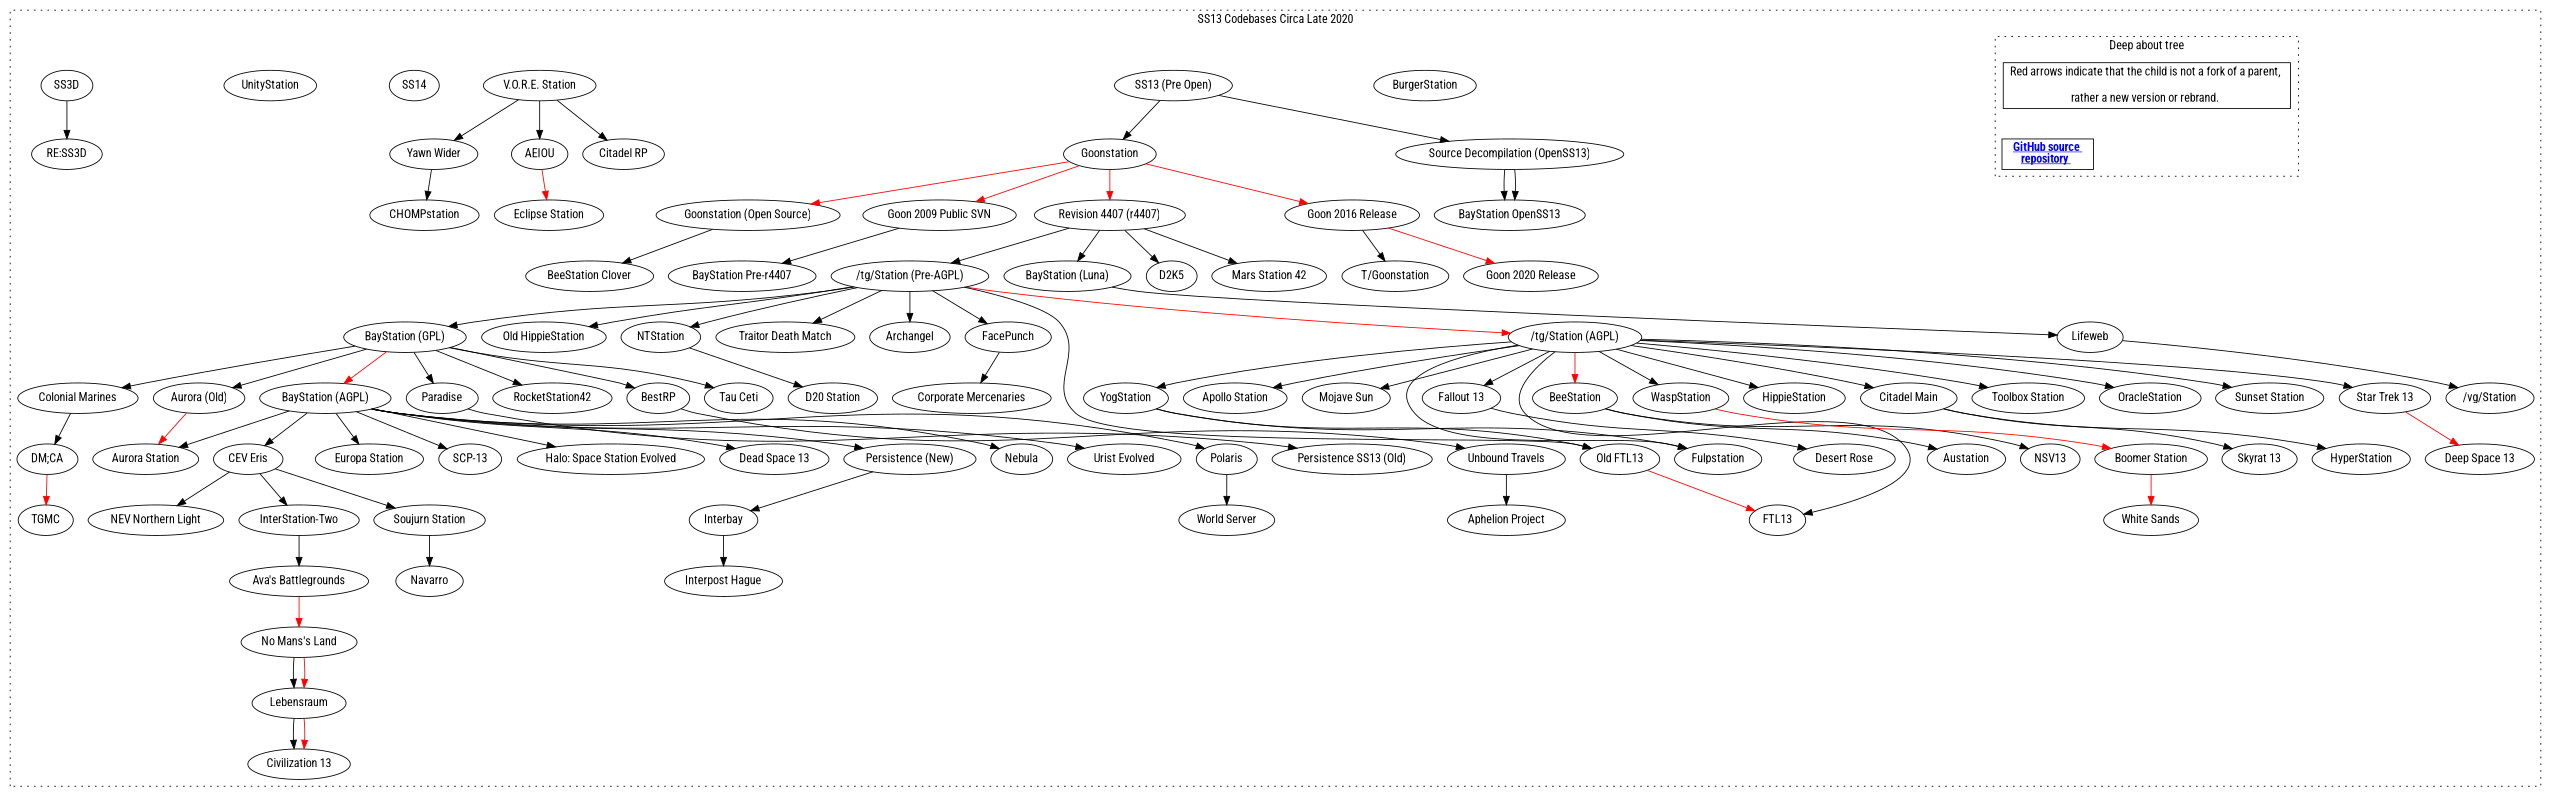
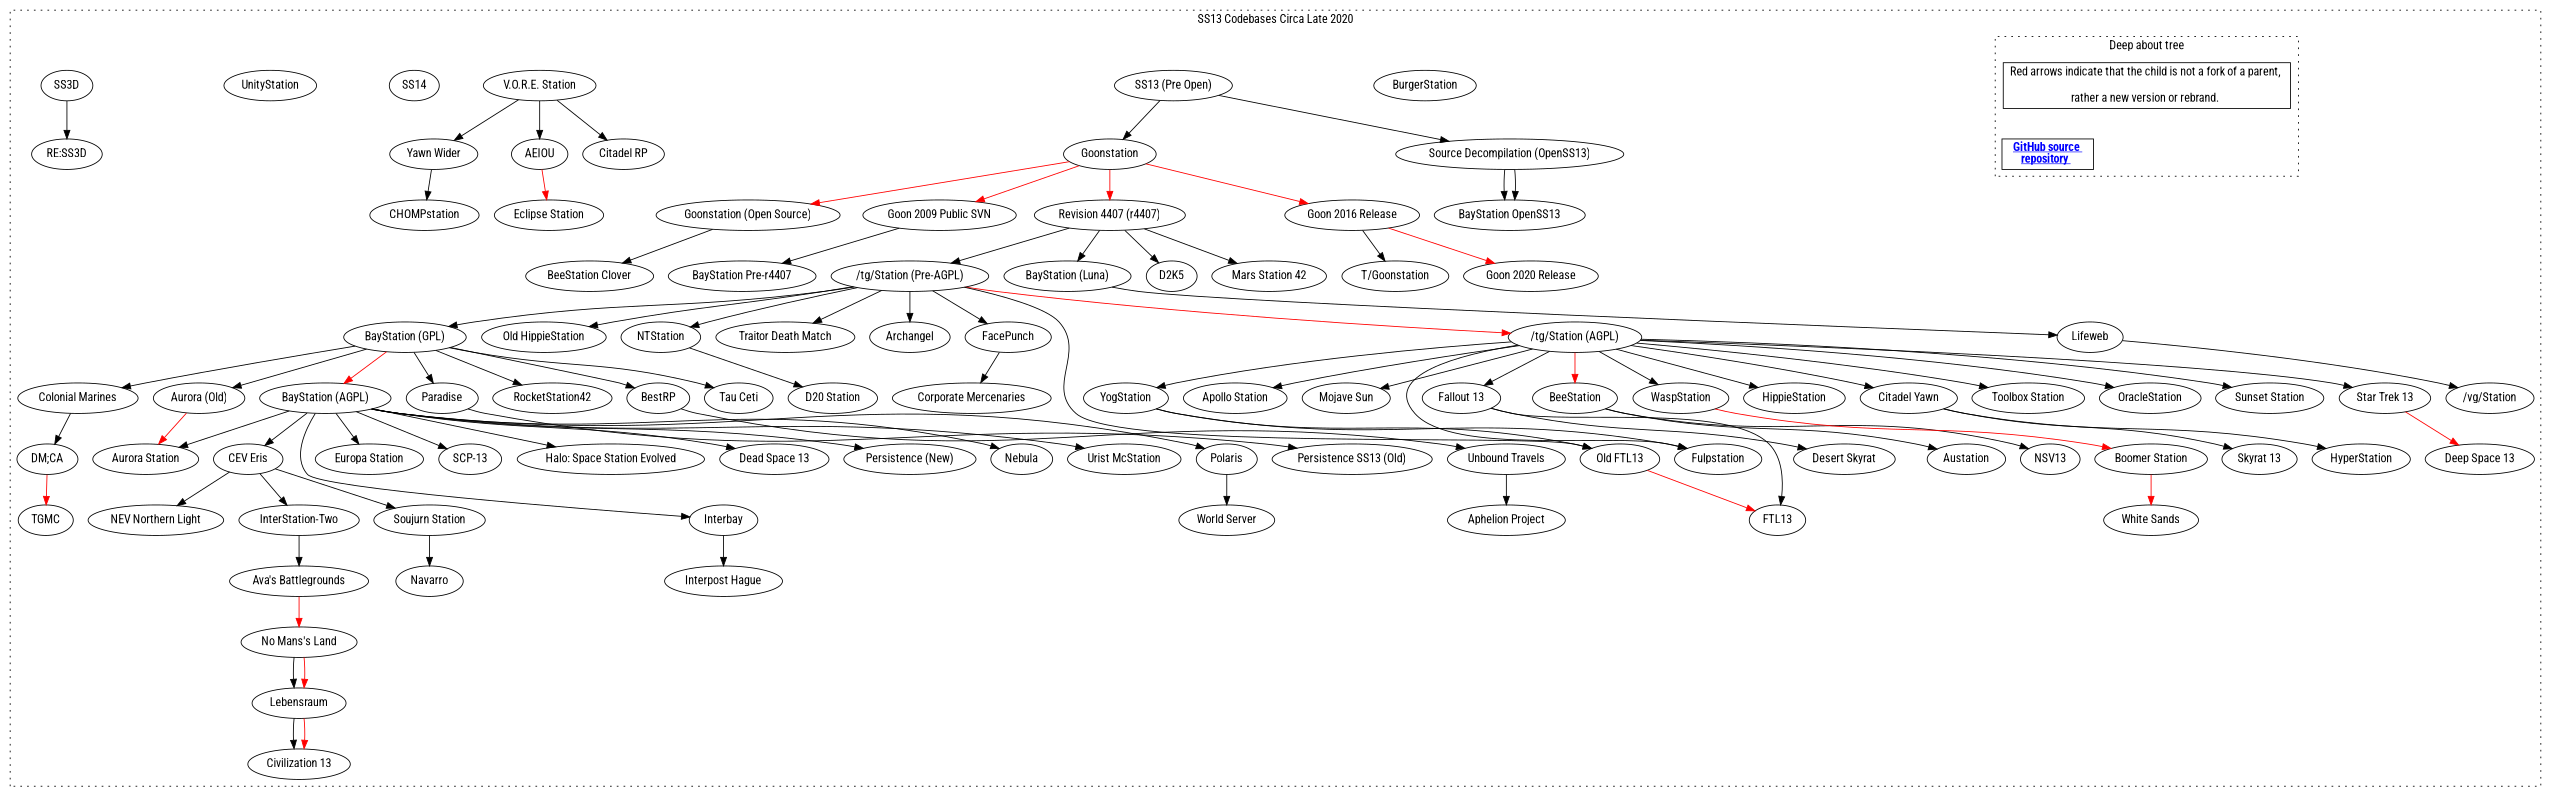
(1909, 398) -> (1909, 398)
(1638, 434) -> (1618, 417)
(1124, 459) -> (1124, 459)
(1844, 459) -> (1844, 459)
(816, 490) -> (461, 498)
